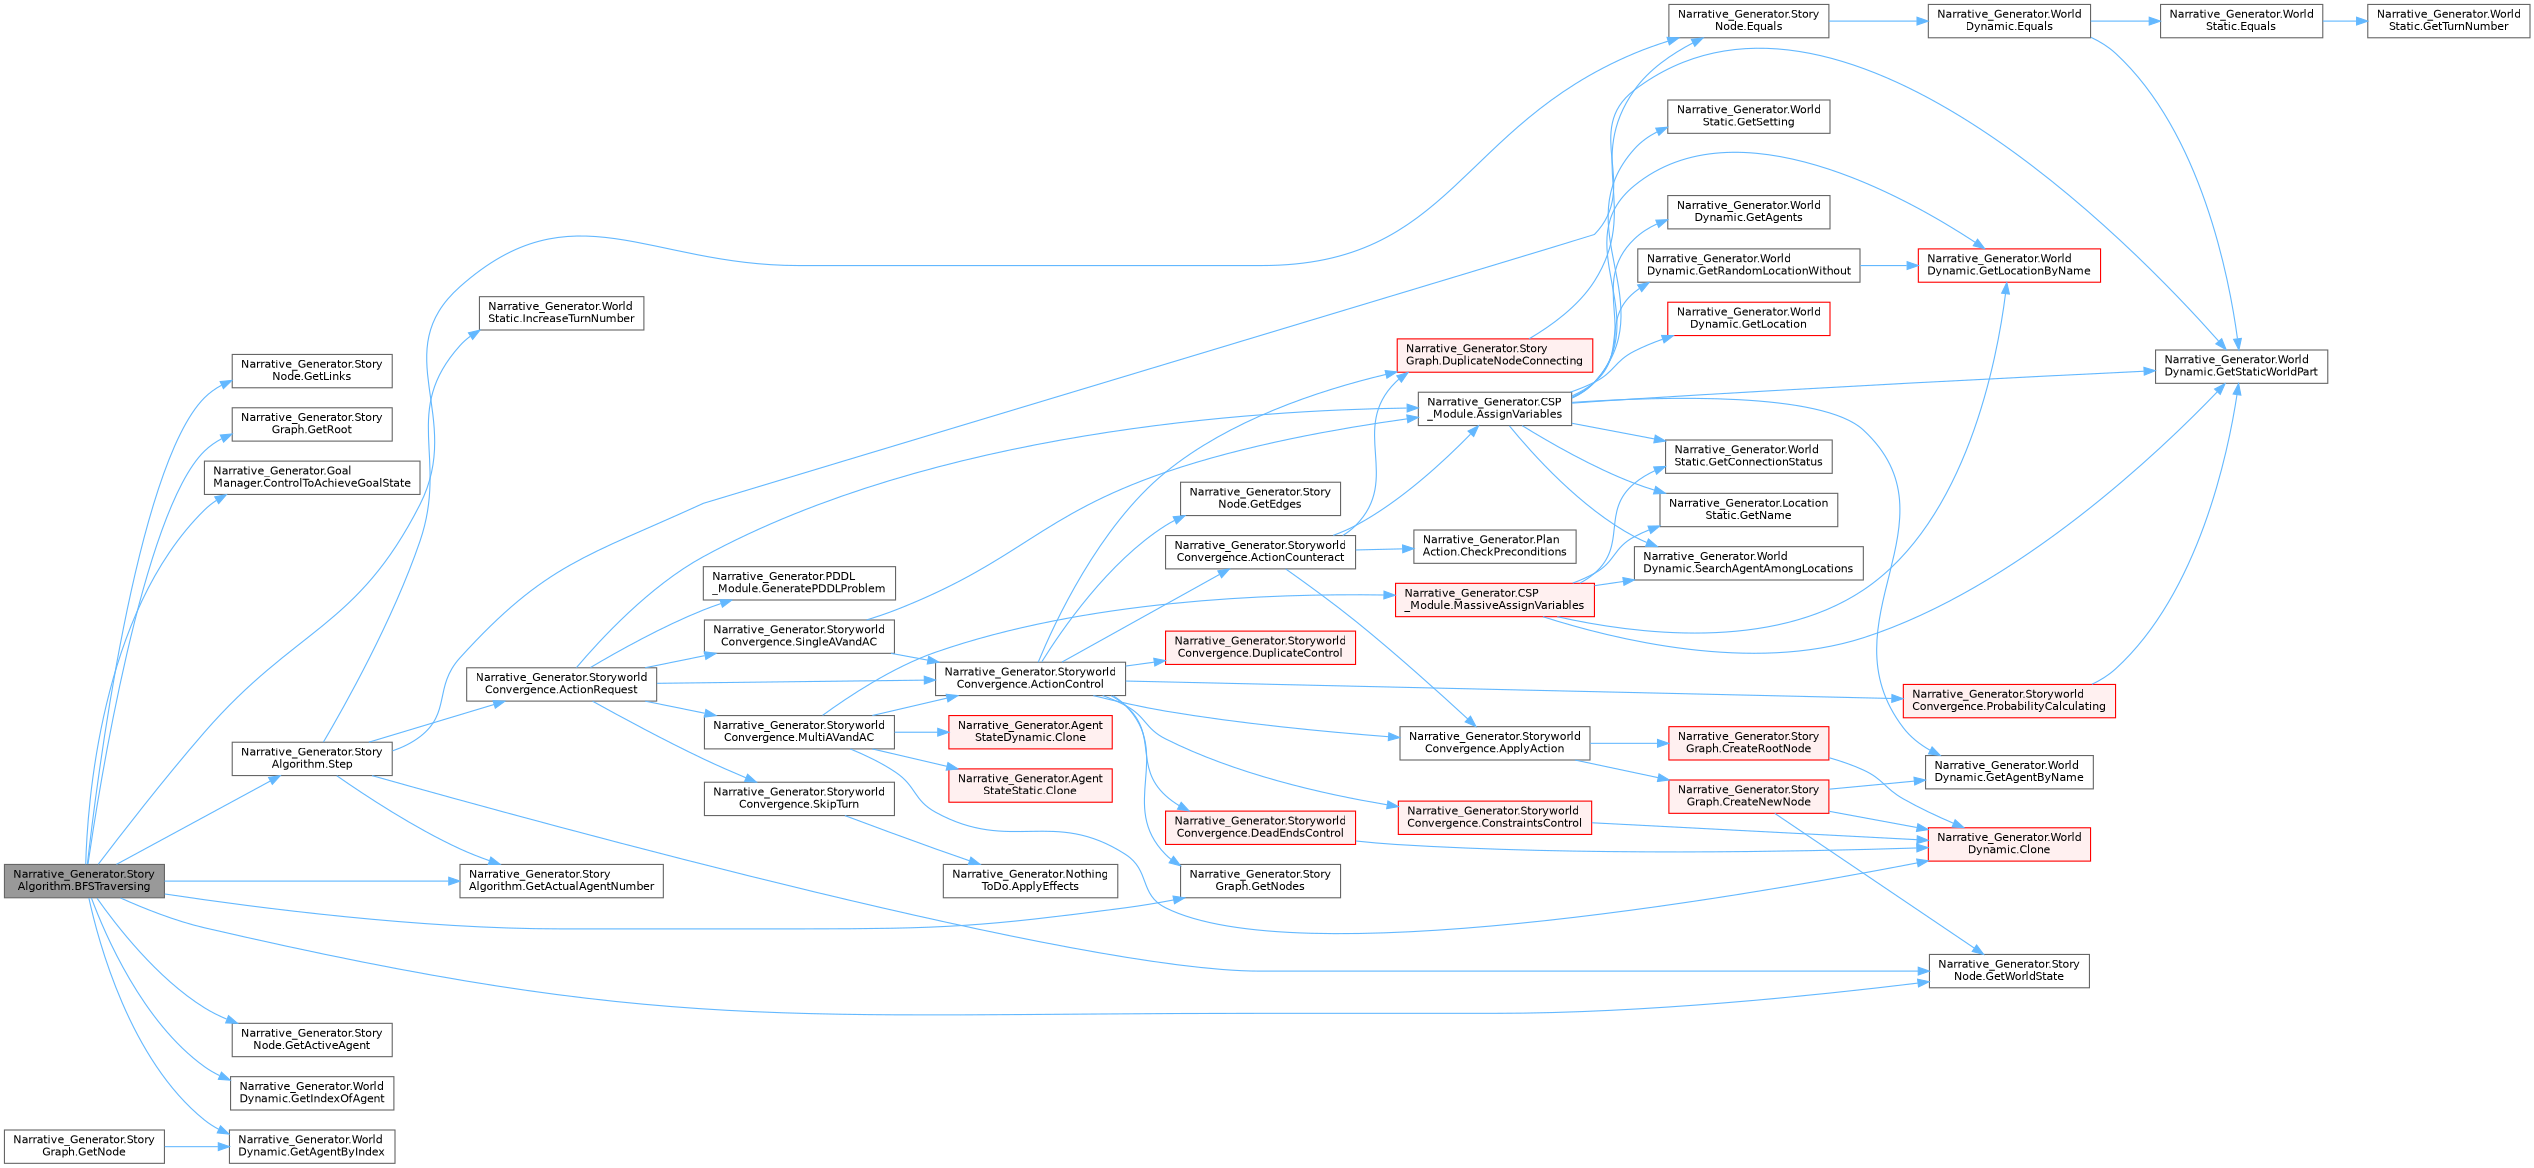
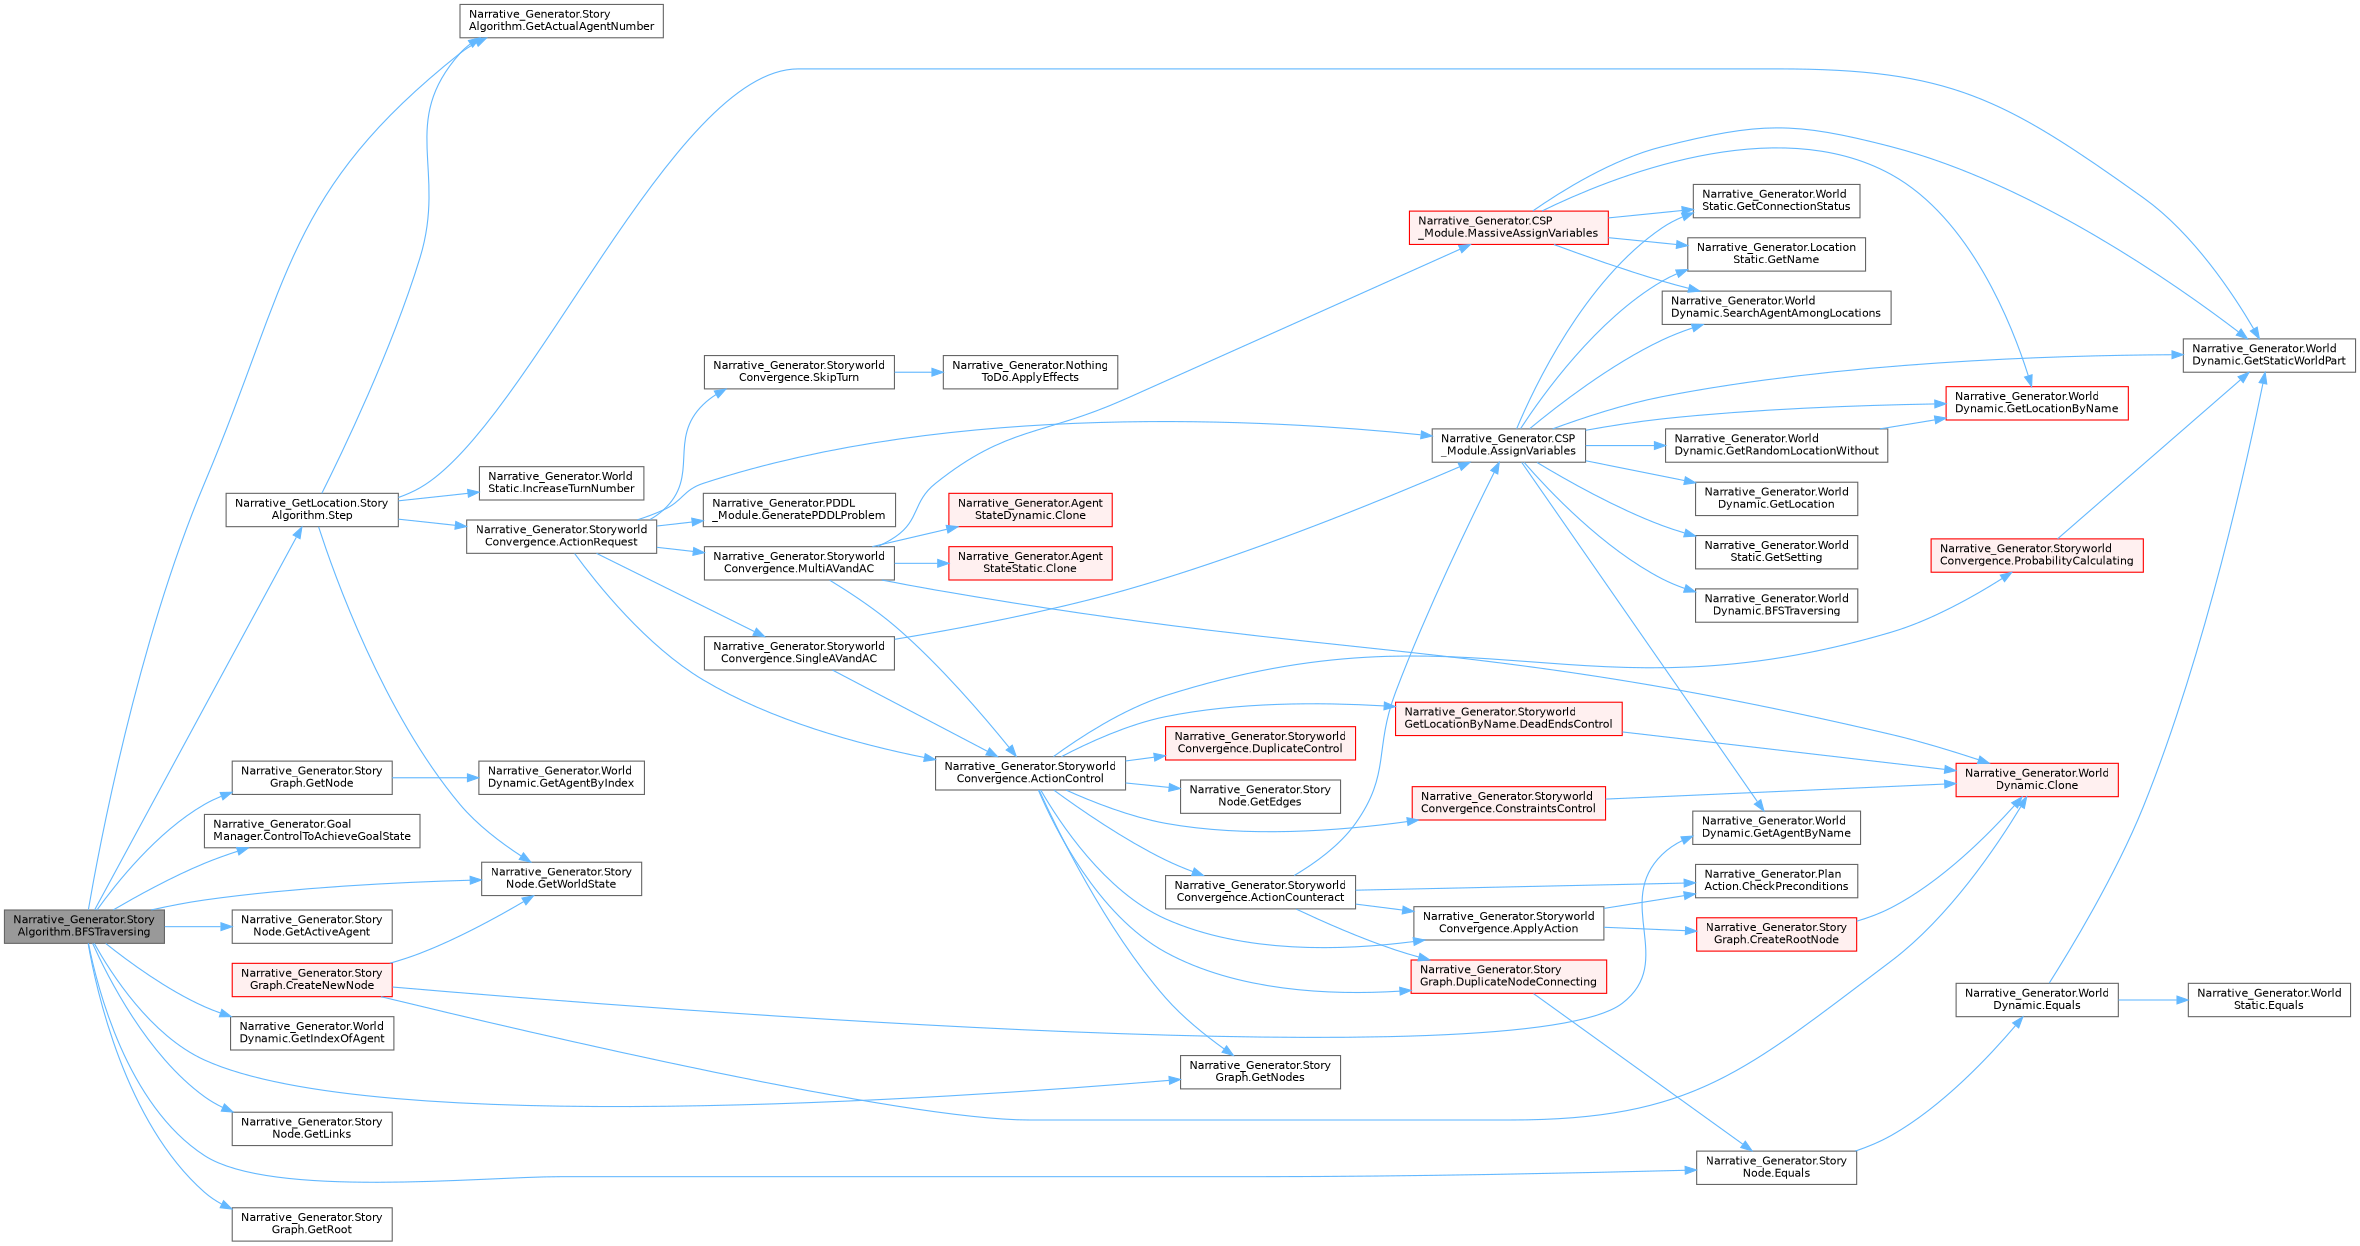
(2449, 21) -> none
(1749, 212) -> (1777, 606)
(1749, 319) -> (1777, 499)
(312, 759) -> (312, 510)
(1617, 769) -> (1650, 901)
(1261, 828) -> (1509, 719)
(133, 1026) -> (152, 845)
